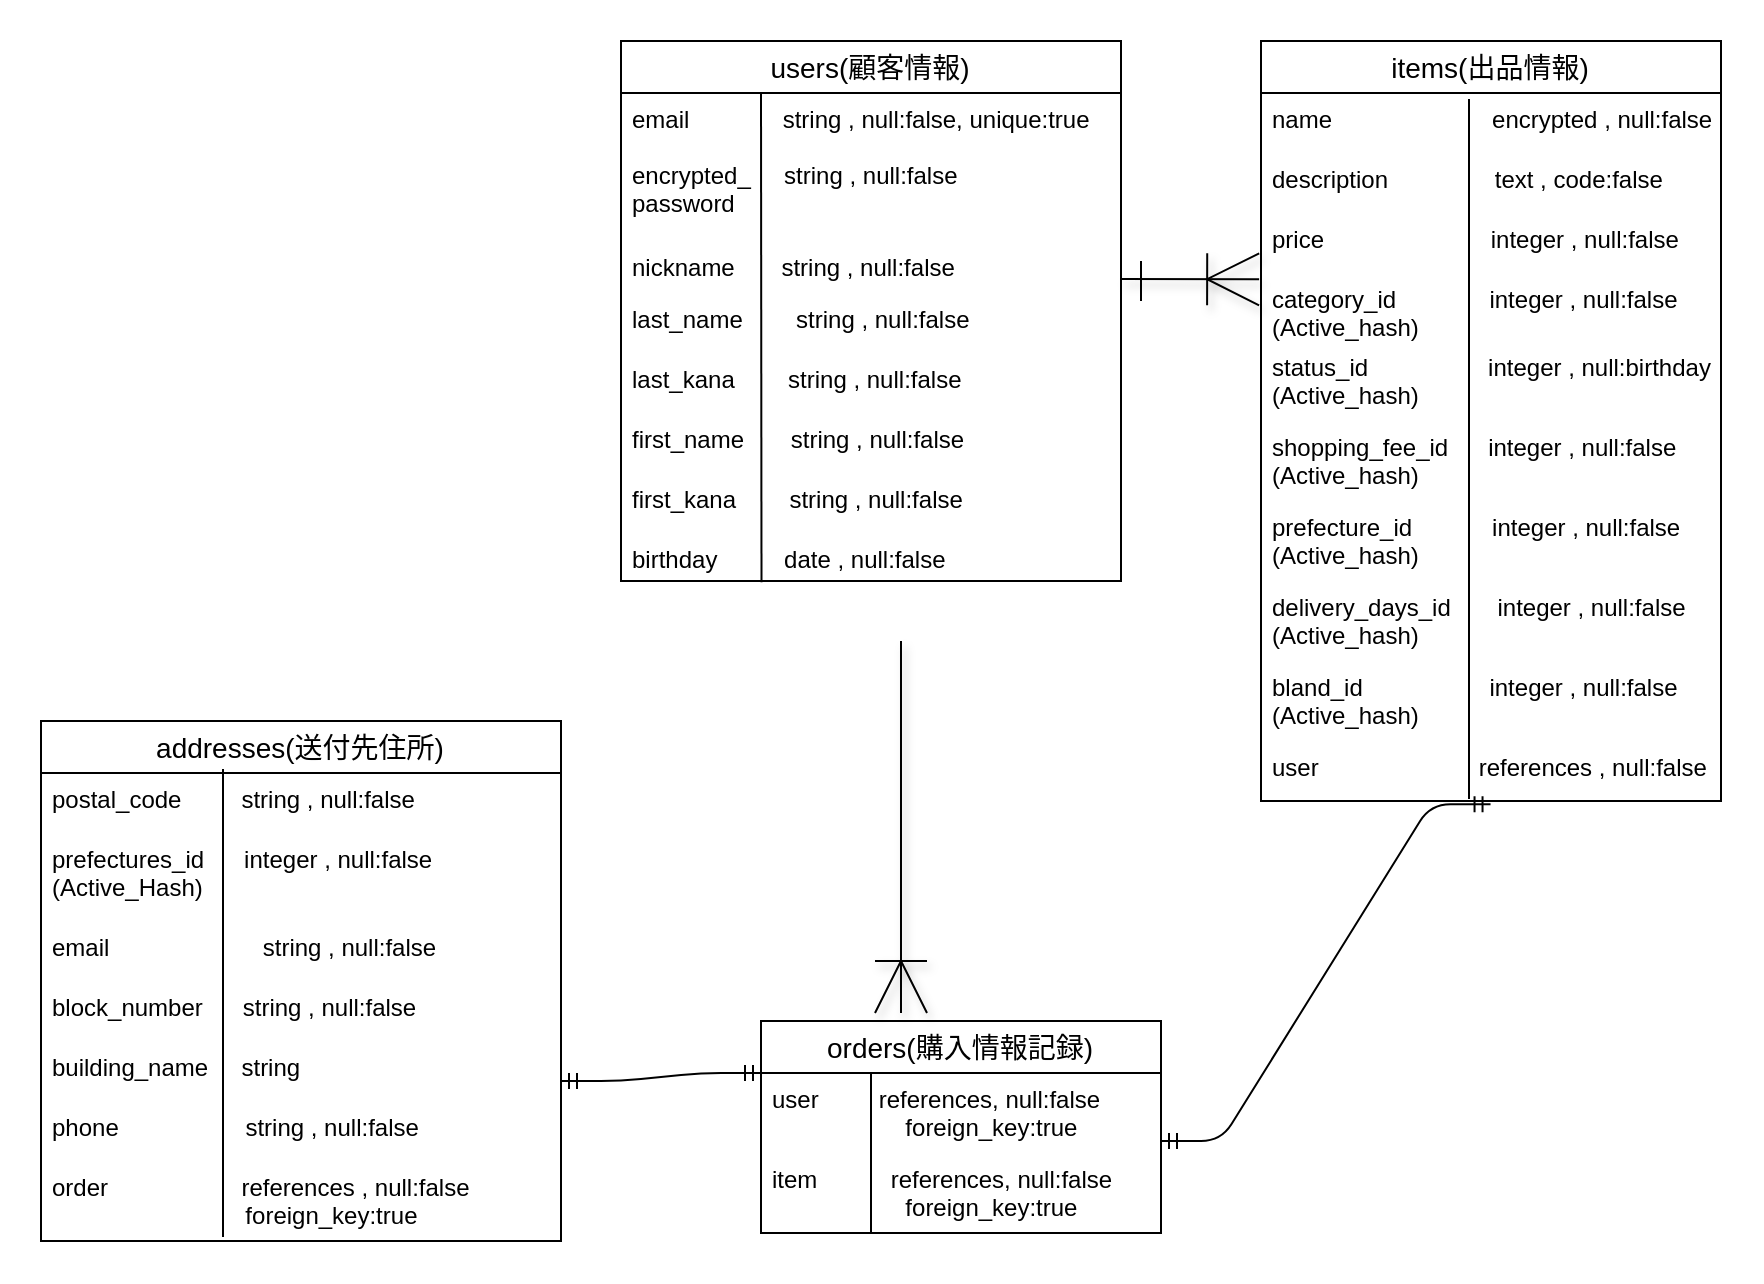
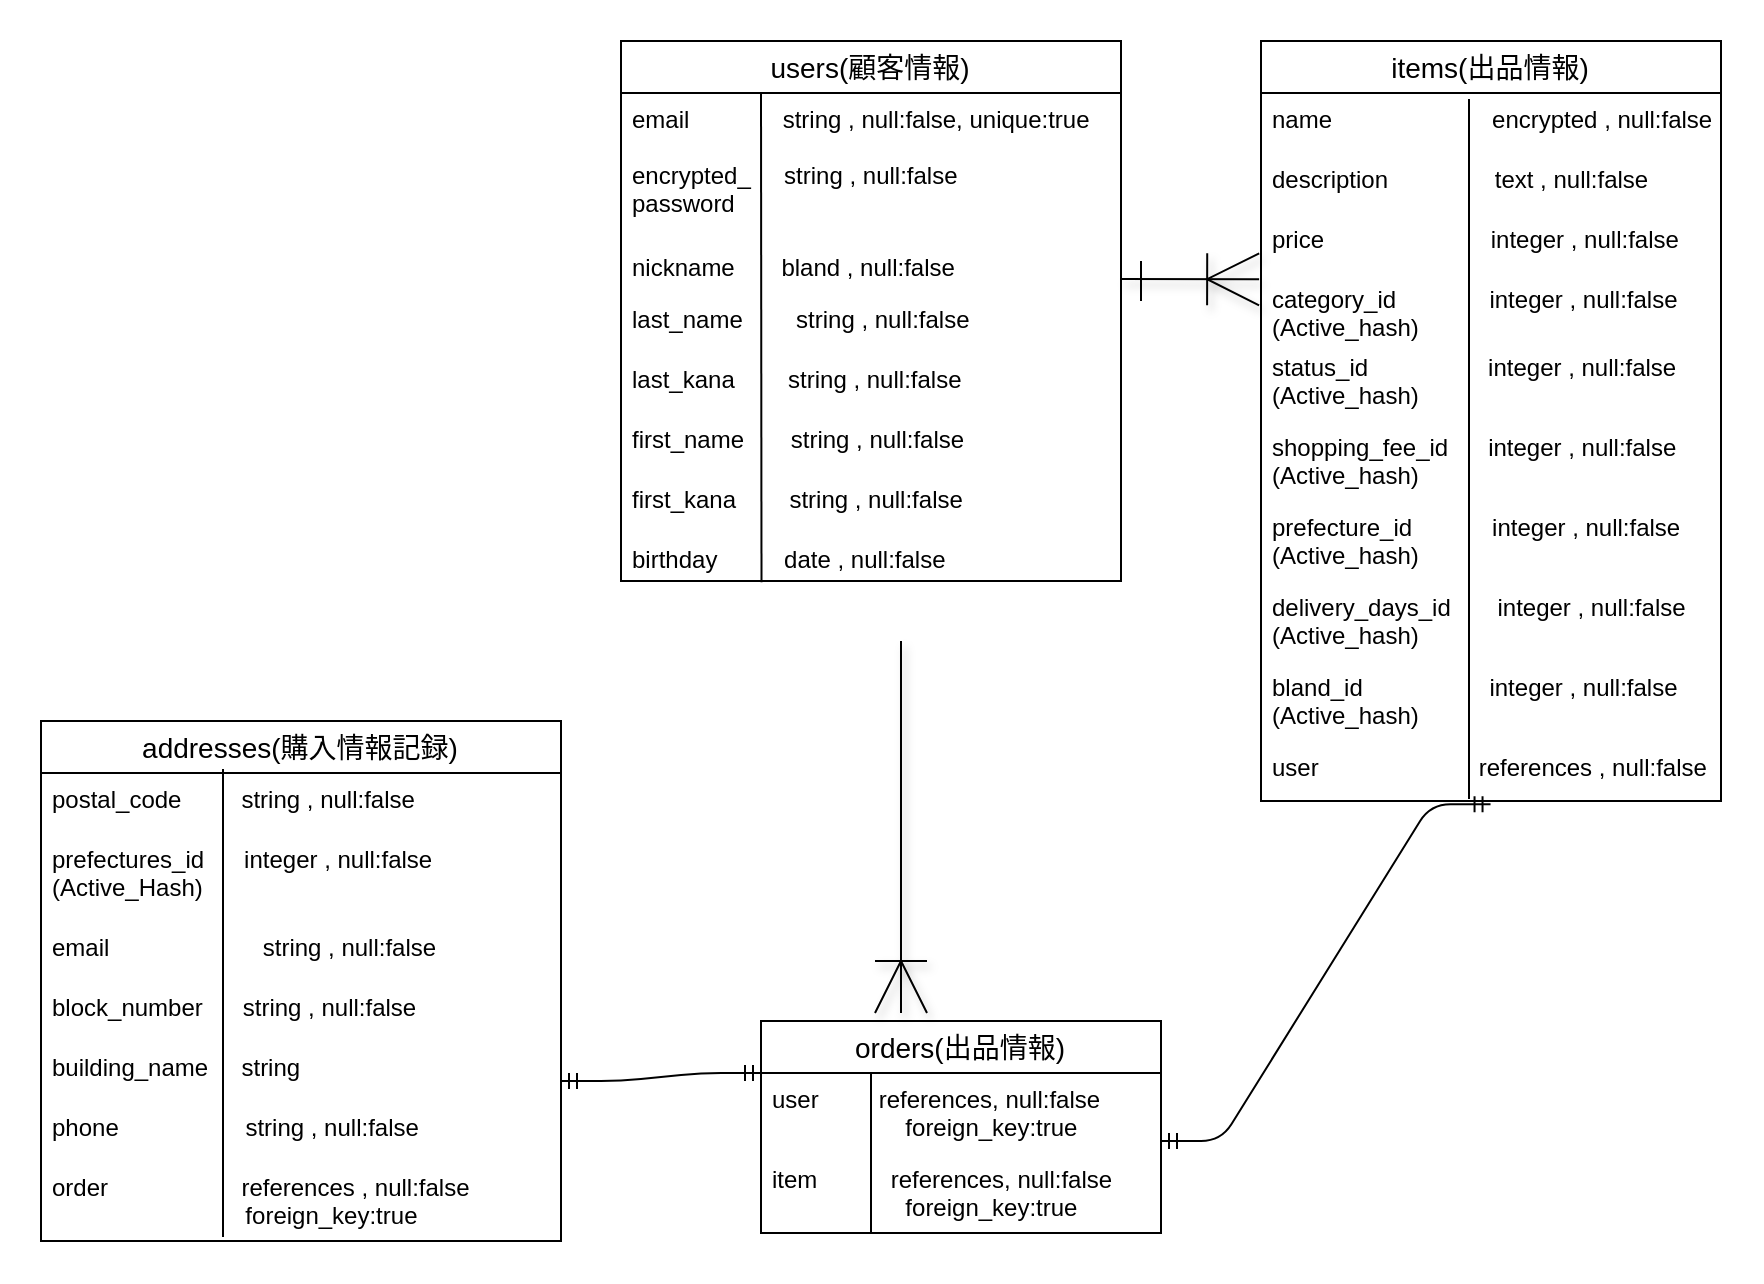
(1521, 180) -> (1515, 180)
(823, 268) -> (816, 268)
(1552, 368) -> (1532, 368)
(300, 749) -> (300, 749)
(960, 1049) -> (960, 1049)
